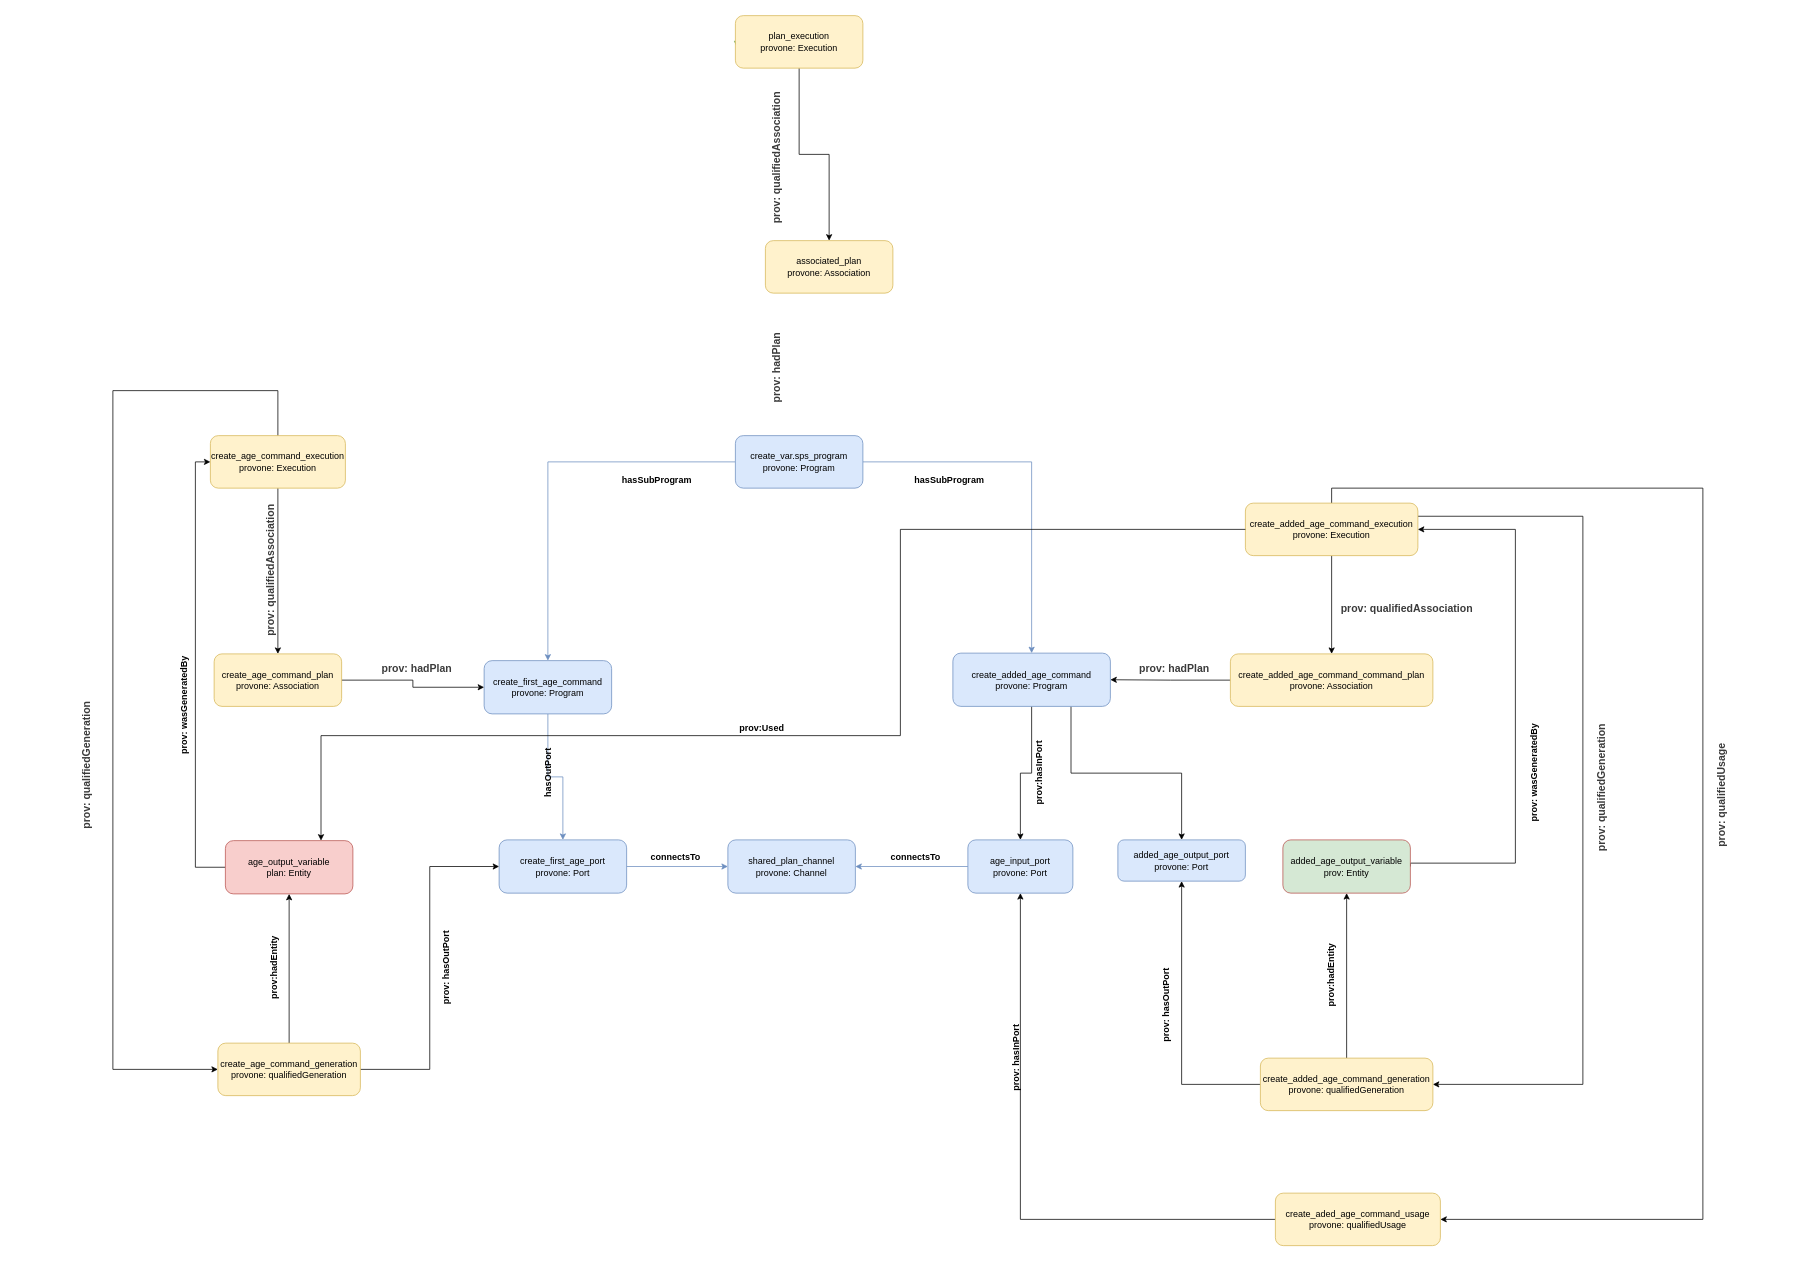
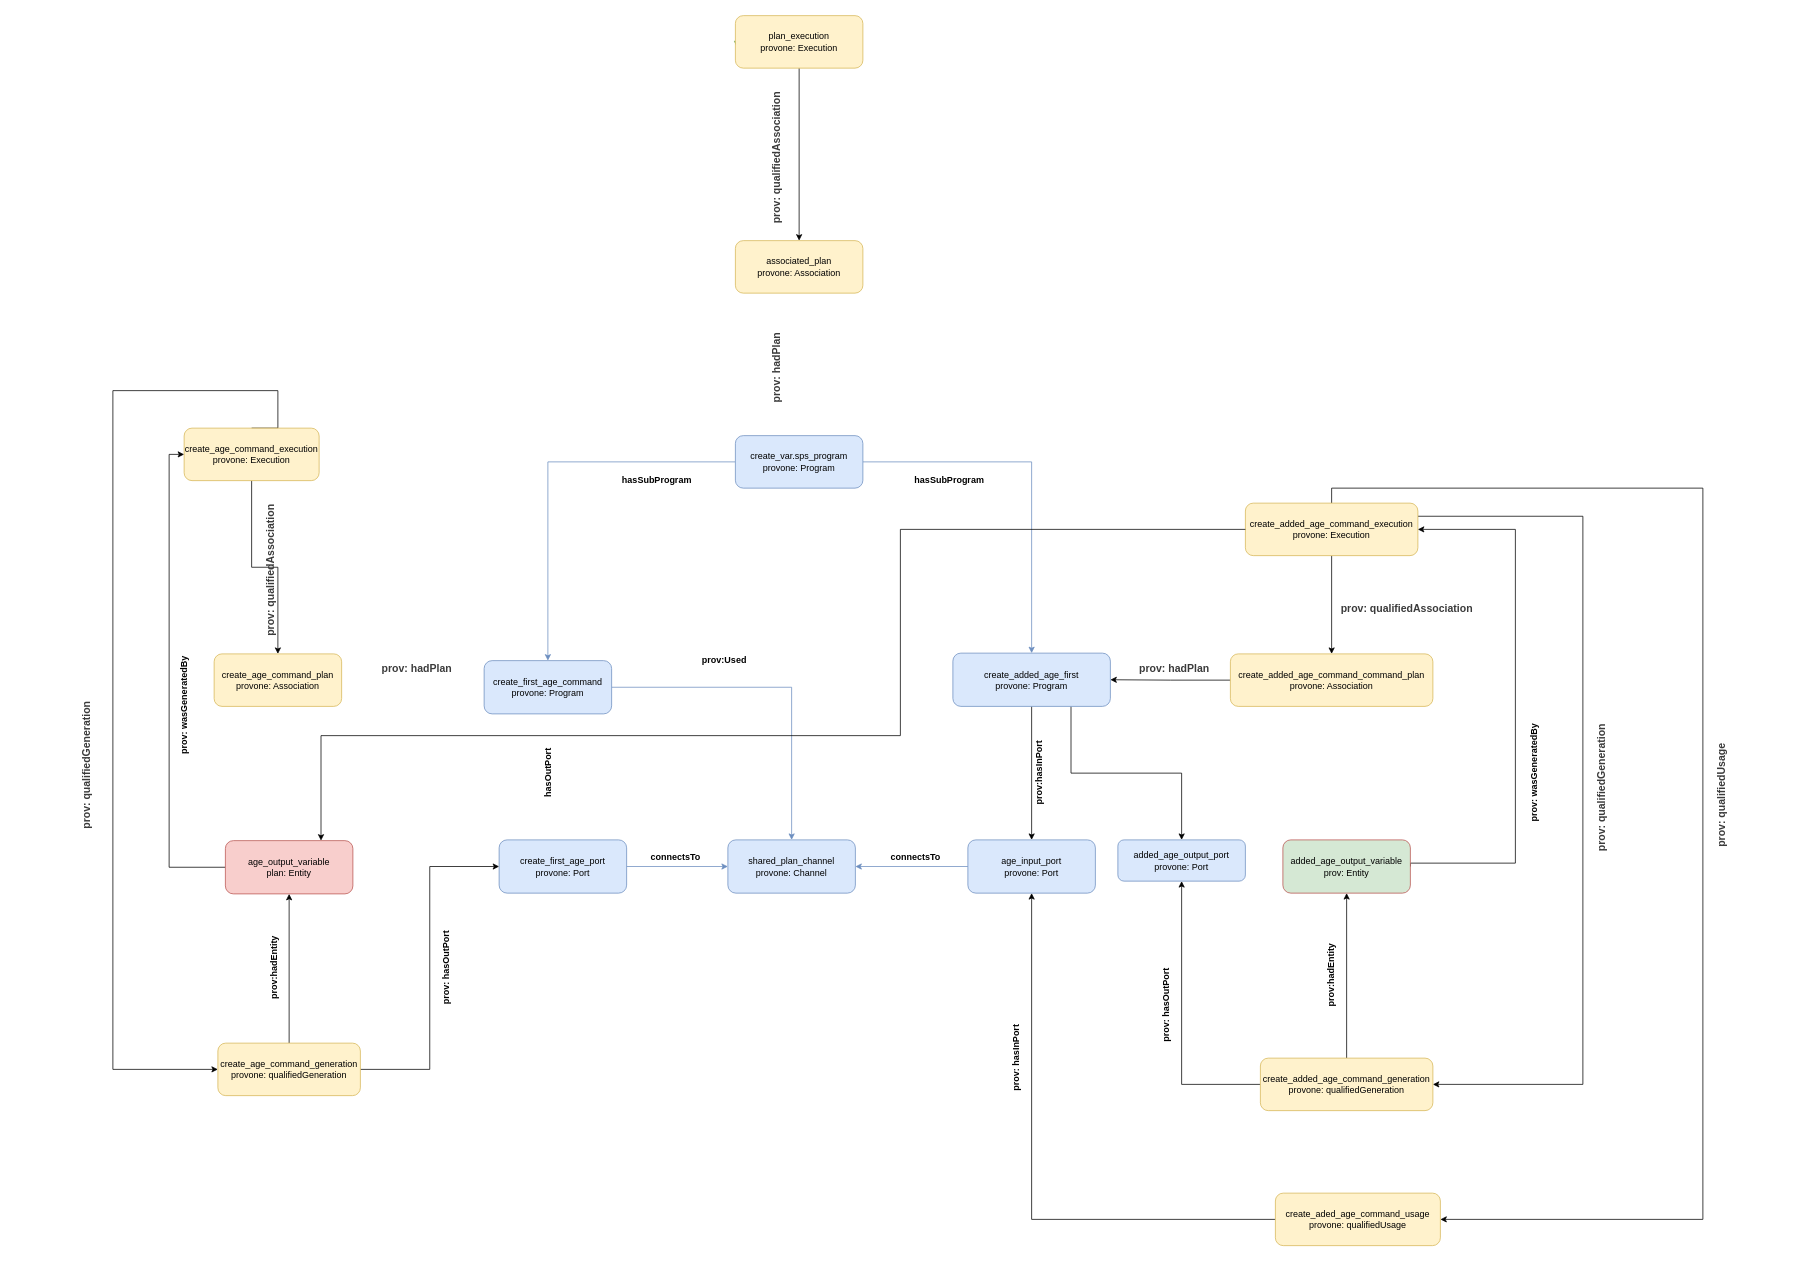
(829, 267) -> (799, 267)
(278, 462) -> (252, 454)
(1032, 680) -> (1032, 680)
(441, 687) -> none
(762, 728) -> (724, 660)
(548, 776) -> (775, 687)
(1020, 866) -> (1032, 866)
